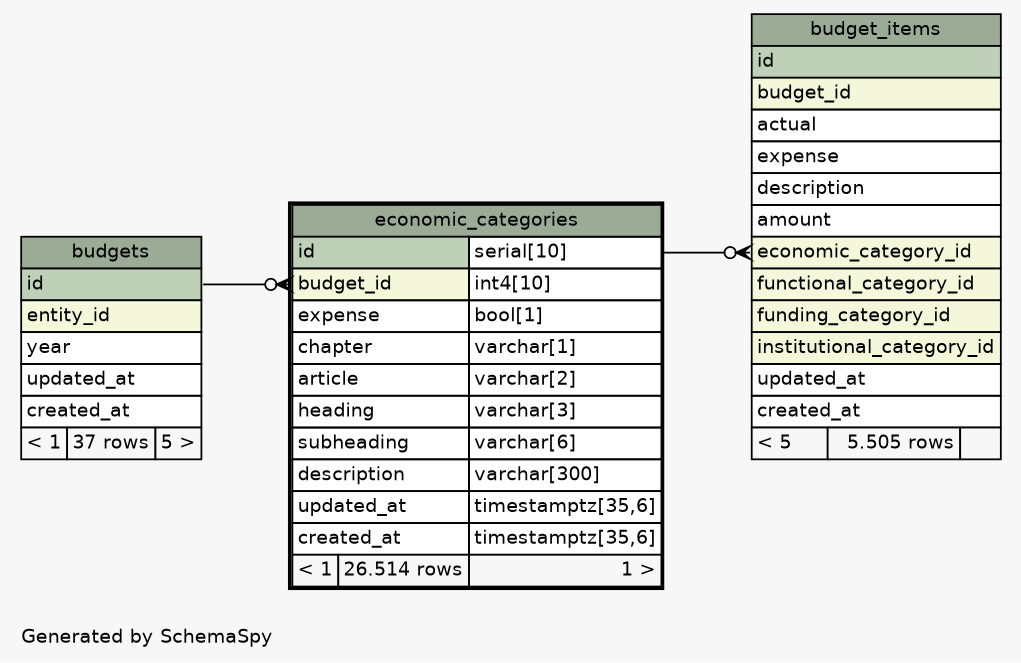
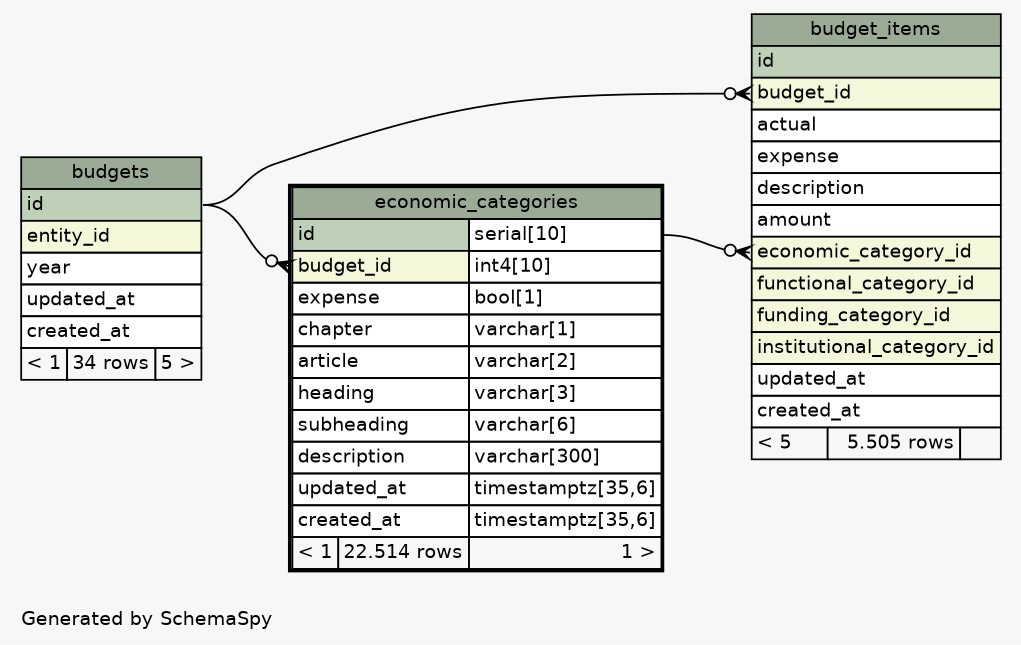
none -> (454, 112)
(111, 443) -> (111, 363)
(404, 570) -> (404, 552)
